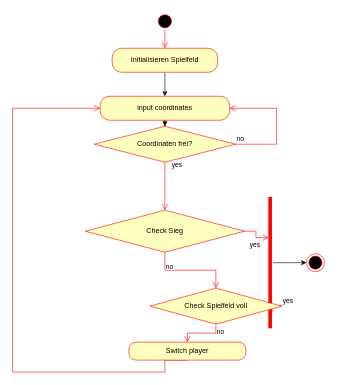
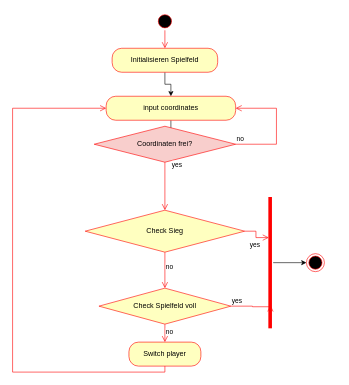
(165, 108) -> (171, 108)
(165, 144) -> (165, 144)
(216, 306) -> (165, 306)
(187, 351) -> (165, 354)
